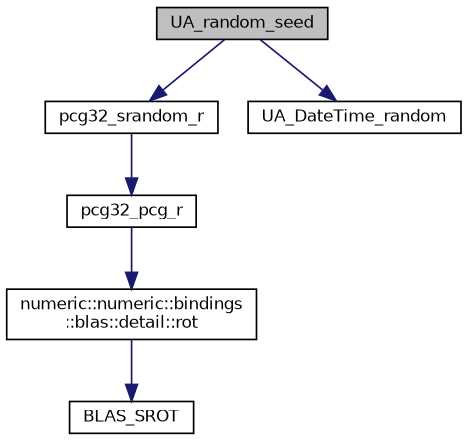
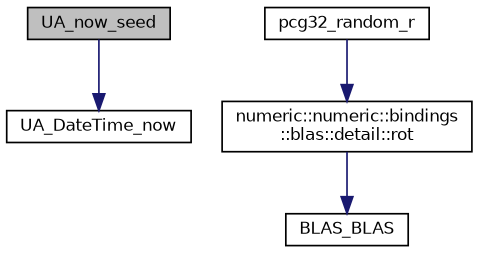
(242, 23) -> (99, 23)
(132, 117) -> none
(355, 117) -> (99, 127)
(132, 211) -> (347, 23)
(132, 417) -> (347, 230)
